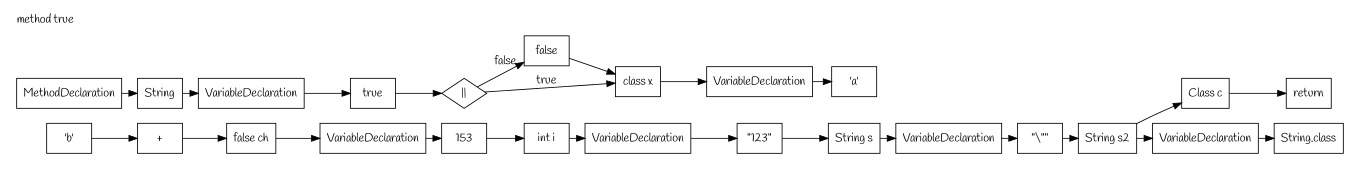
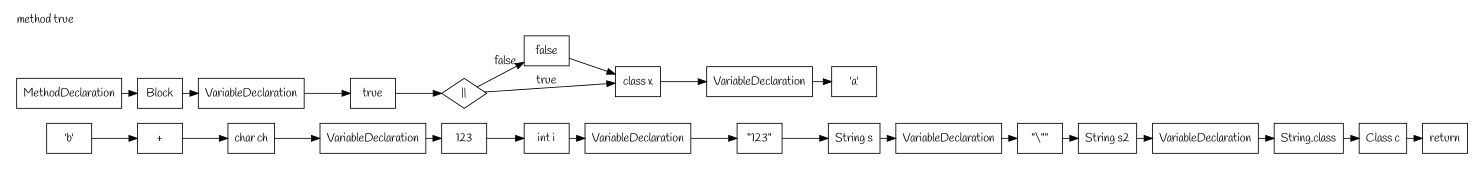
(160, 93) -> (160, 93)
(1155, 115) -> (1347, 138)
(251, 138) -> (251, 138)
(464, 138) -> (464, 138)
